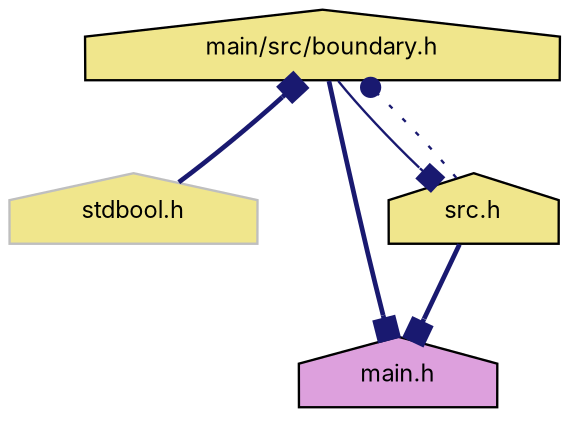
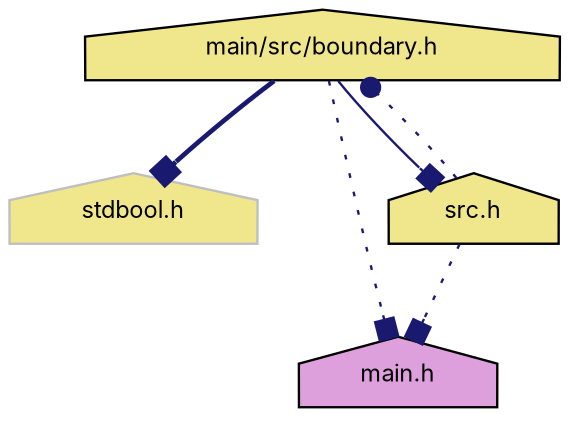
(231, 141) -> (224, 120)
(355, 198) -> (355, 198)
(442, 282) -> (442, 282)
